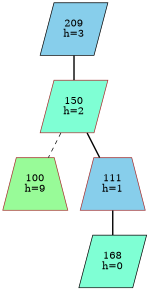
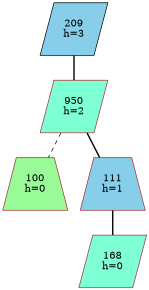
(74, 107) -> (74, 107)
(35, 184) -> (35, 184)
(113, 261) -> (113, 261)
